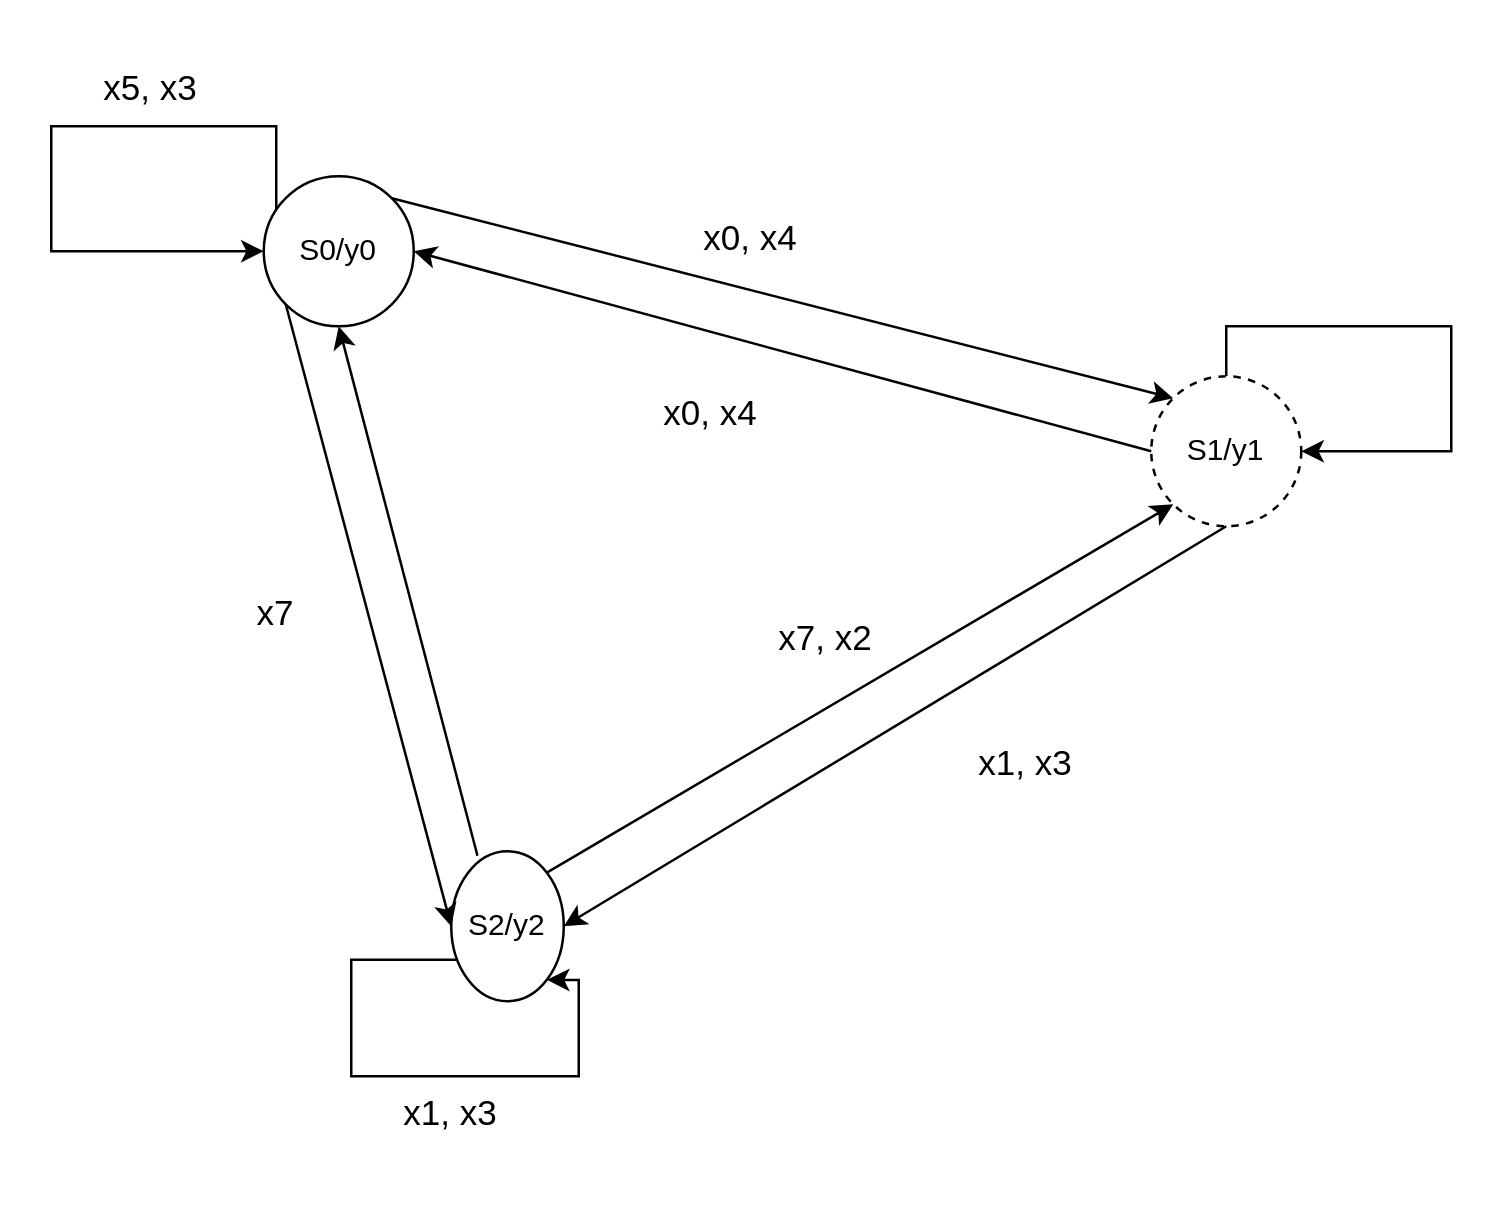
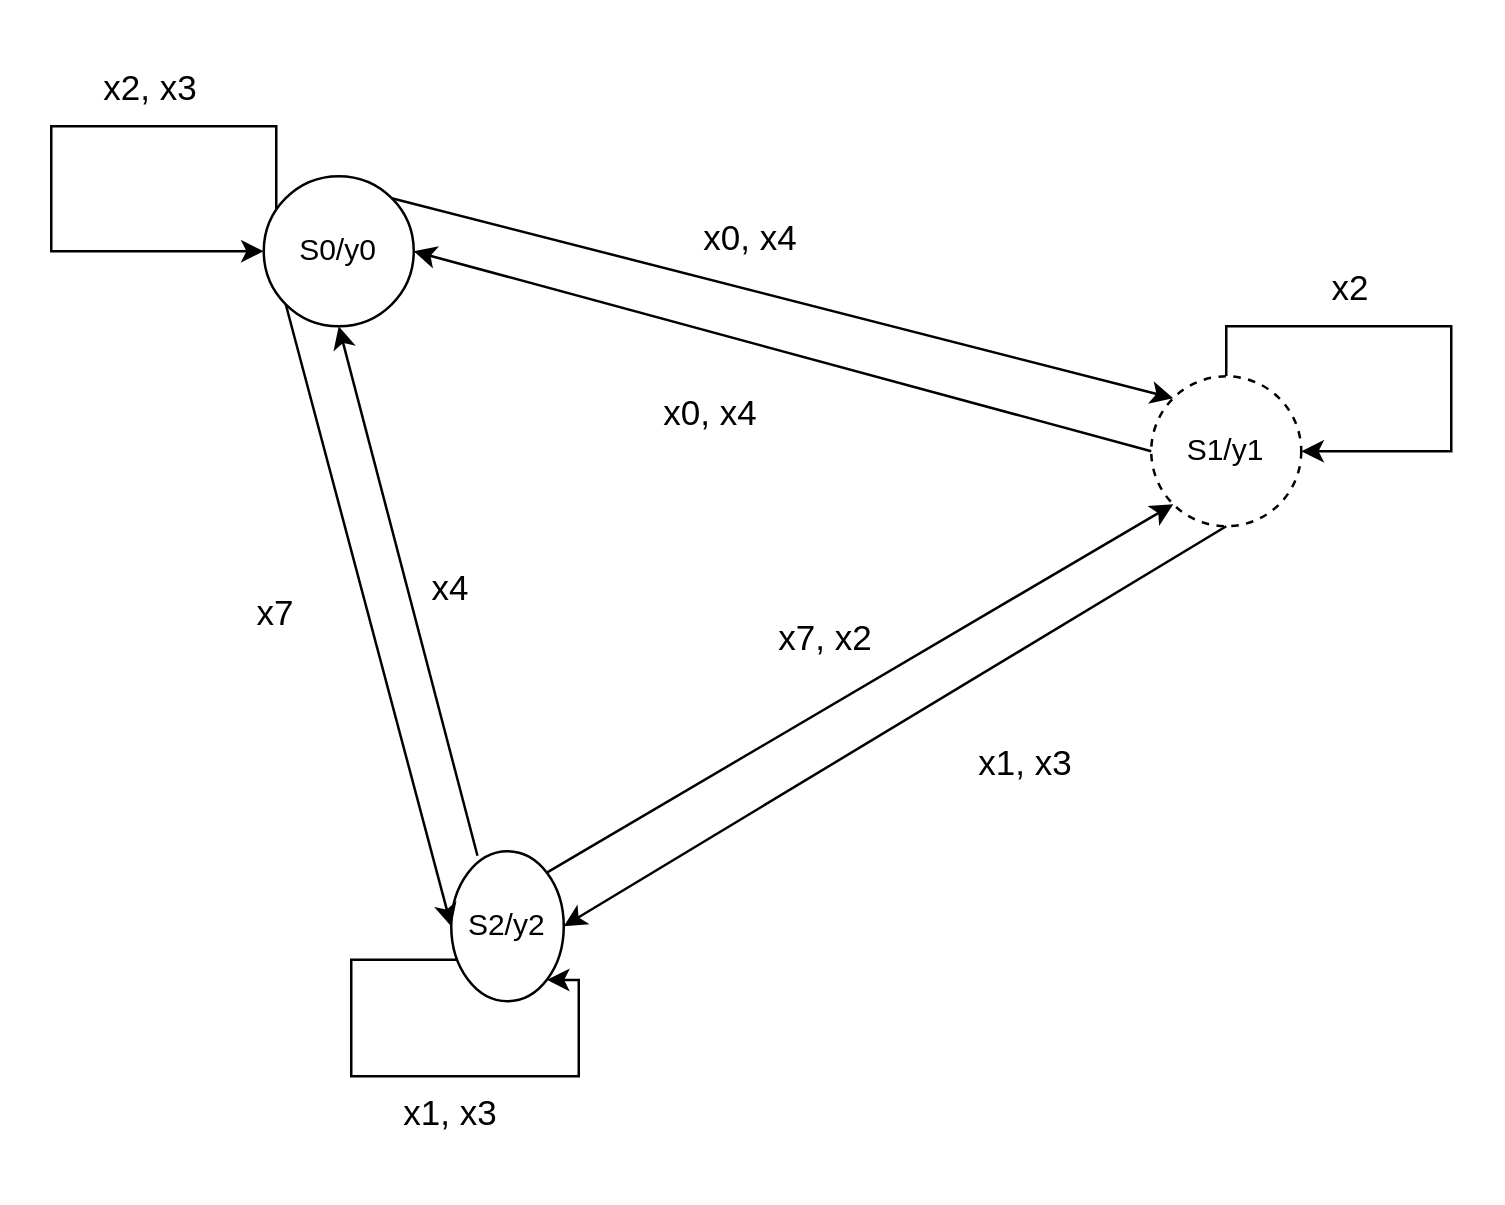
(151, 89) -> (151, 89)
none -> (1351, 289)
none -> (451, 589)
